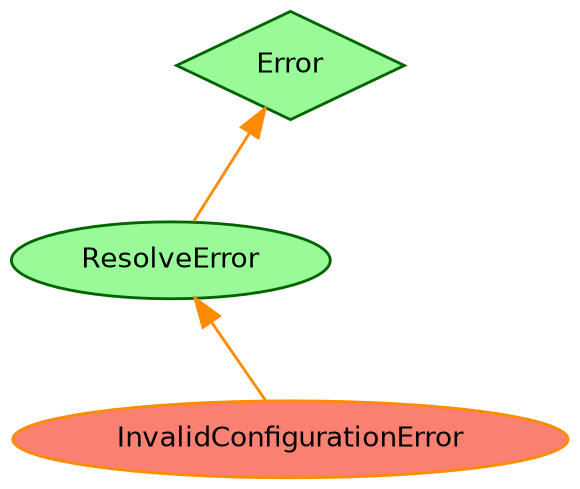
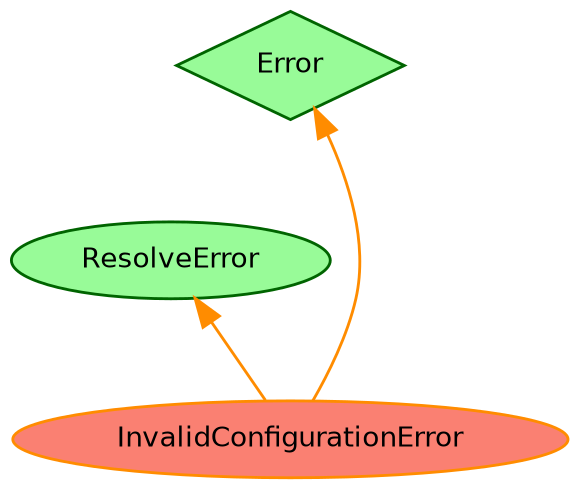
(222, 177) -> (359, 270)
